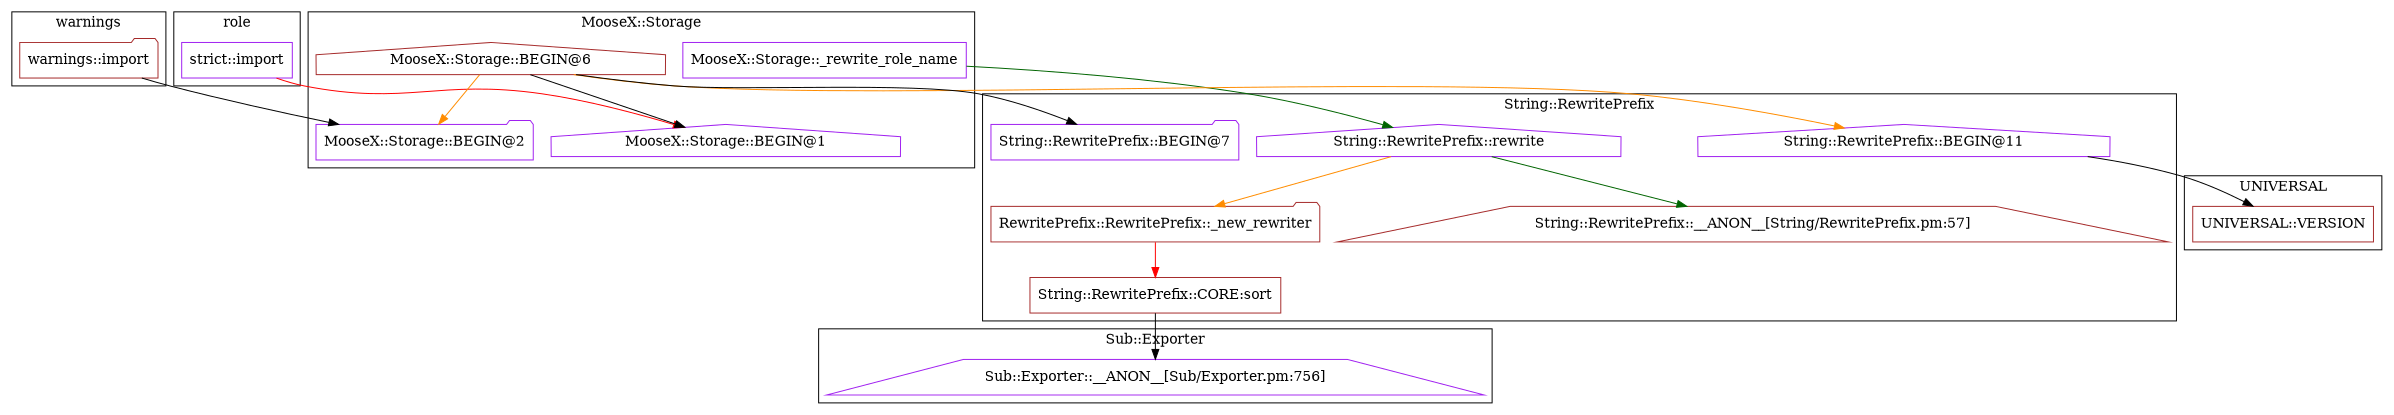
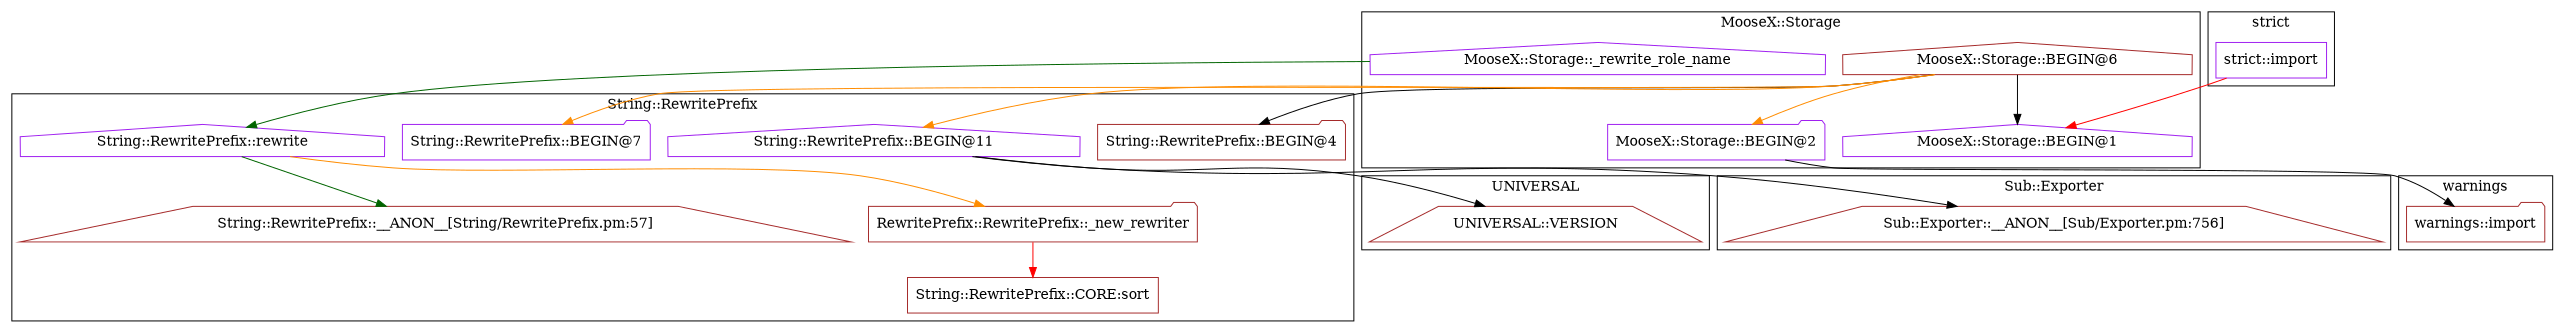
(237, 23) -> (2271, 23)
(825, 60) -> (1598, 60)
(823, 87) -> (1081, 87)
(235, 102) -> (2118, 170)
none -> (1222, 142)
(2283, 224) -> (1536, 224)
(1155, 335) -> (1460, 169)
(1155, 377) -> (2054, 224)
